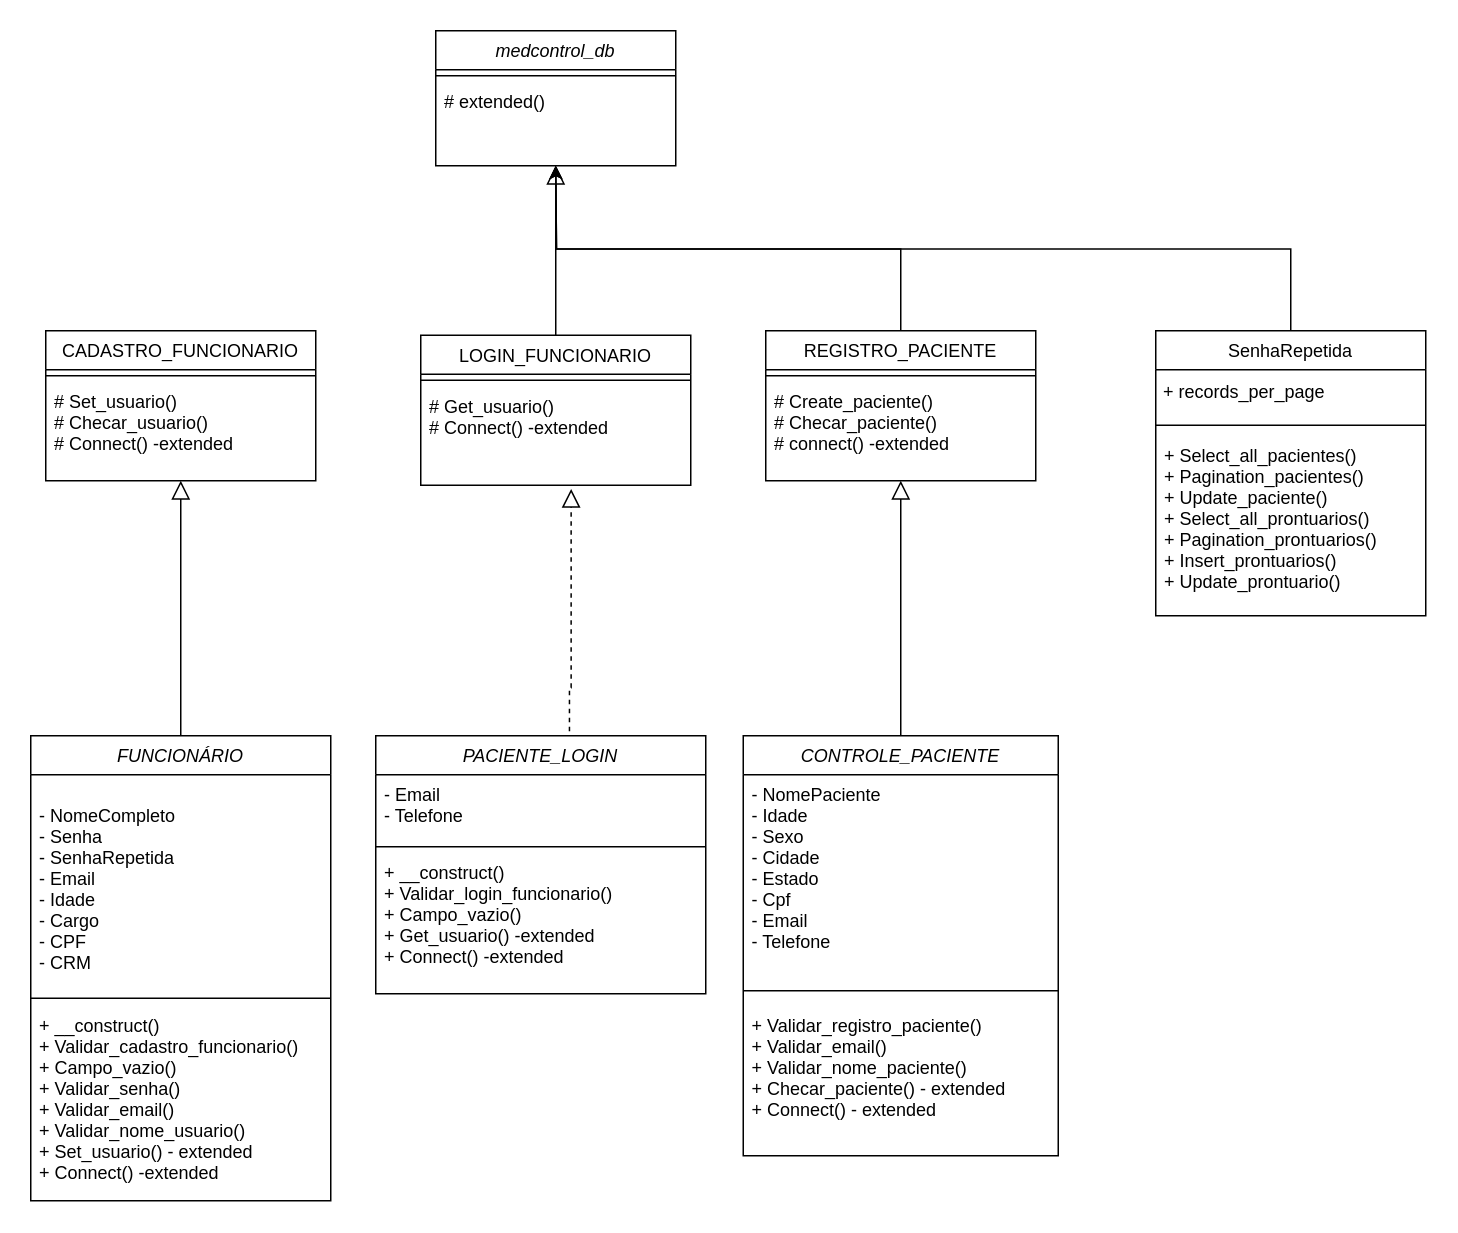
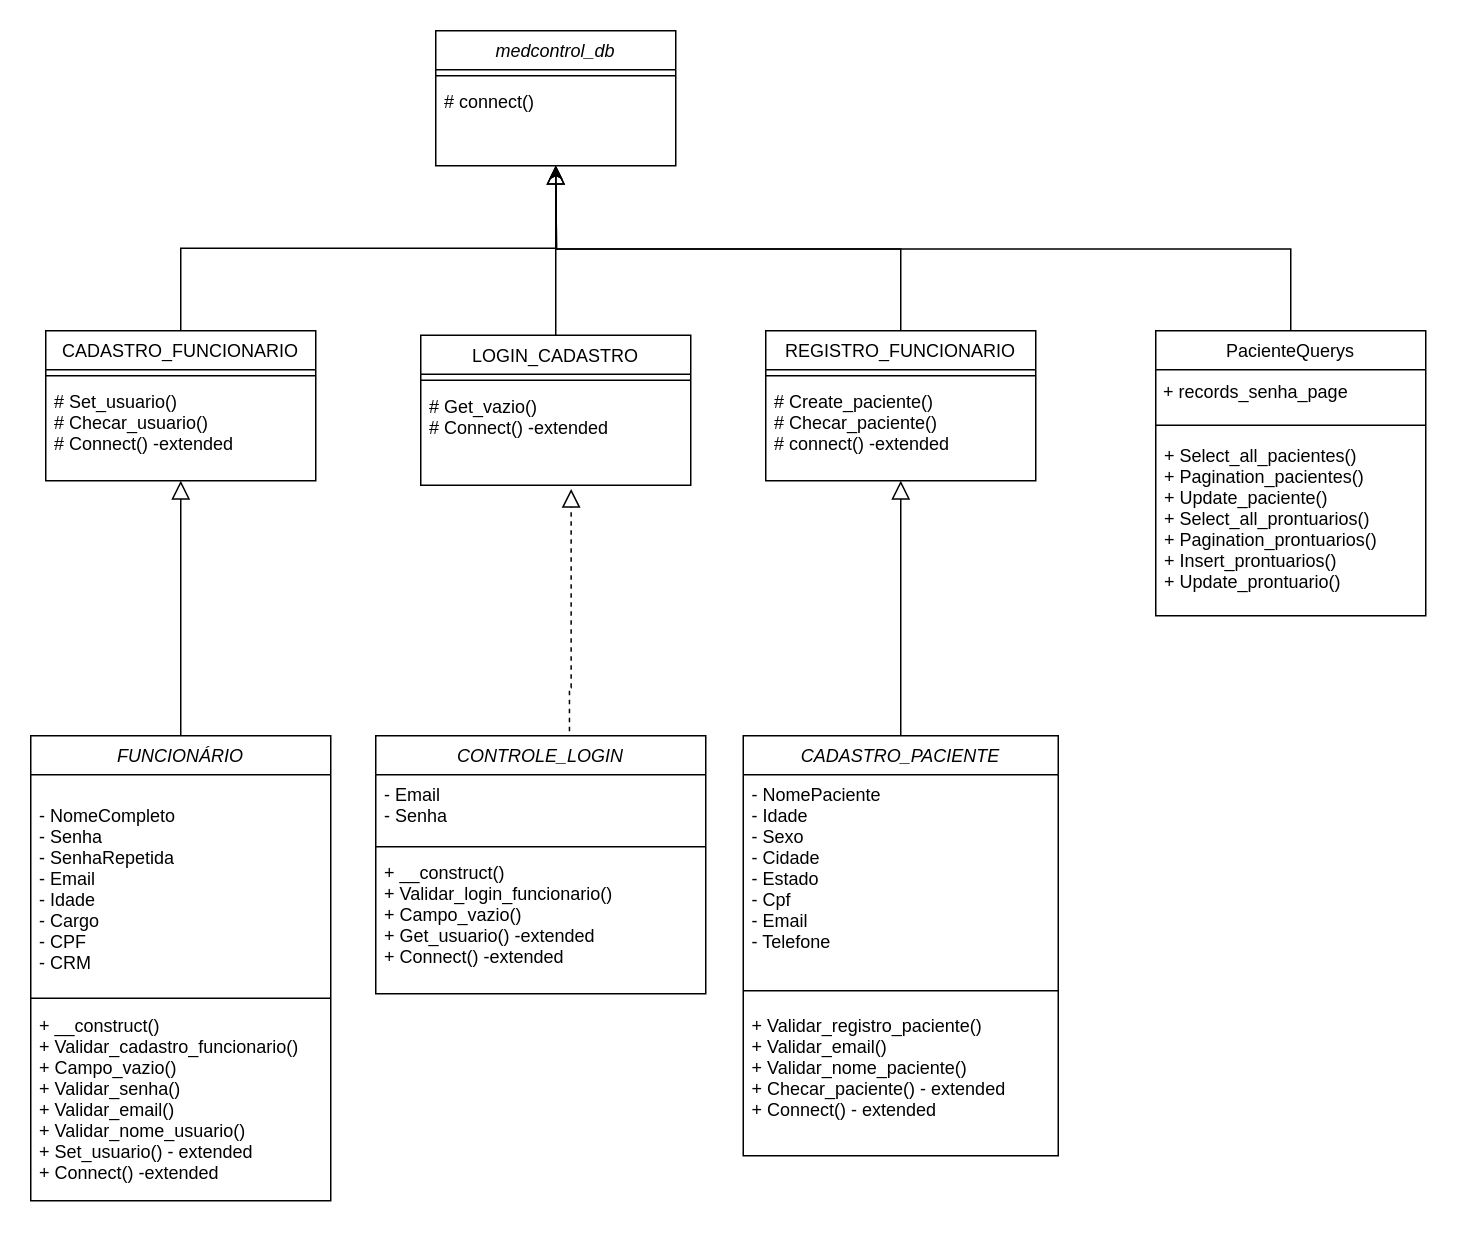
(502, 102) -> (497, 102)
none -> (325, 248)
(900, 351) -> (900, 351)
(1290, 351) -> (1290, 351)
(555, 356) -> (555, 356)
(1247, 392) -> (1257, 392)
(500, 407) -> (490, 407)
(540, 756) -> (540, 756)
(900, 756) -> (900, 756)
(412, 795) -> (412, 795)
